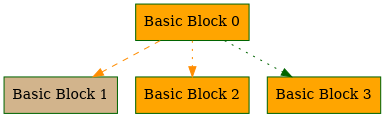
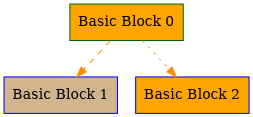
(61, 95) -> (61, 95)
(192, 95) -> (192, 95)
(324, 95) -> none
